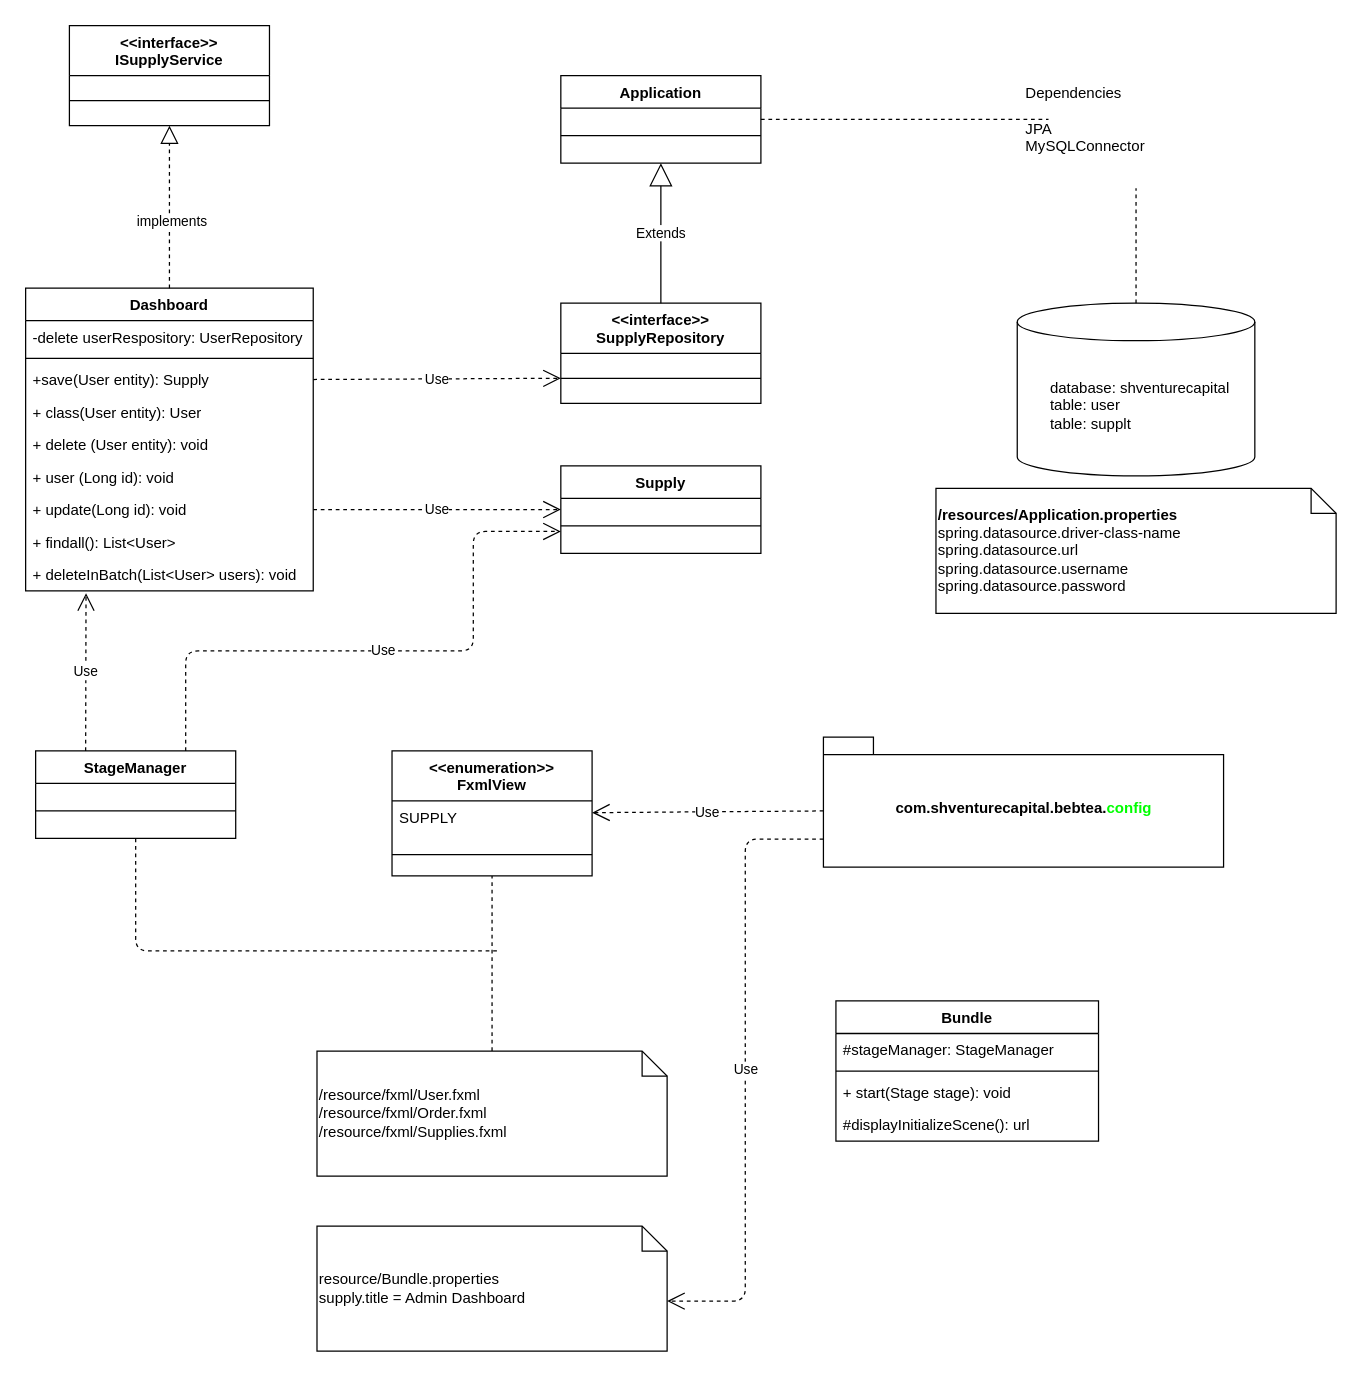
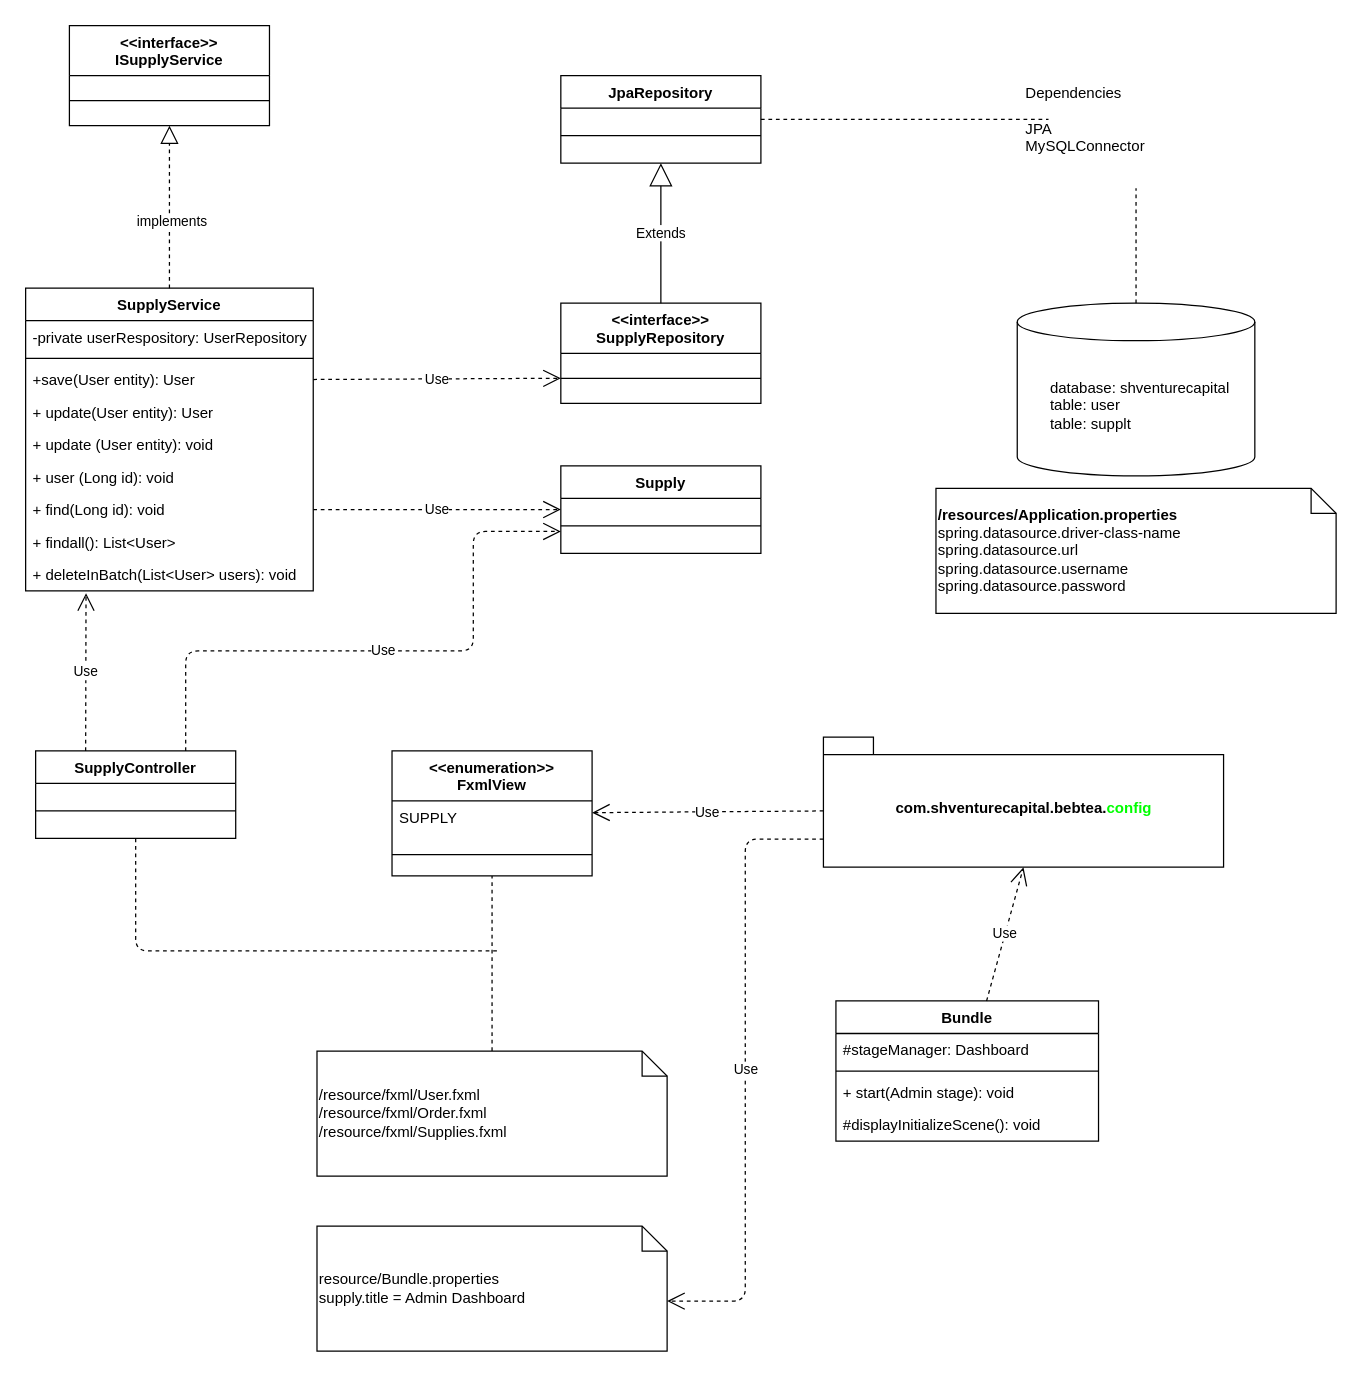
(660, 93) -> (660, 93)
(169, 305) -> (169, 305)
(185, 338) -> (189, 338)
(132, 380) -> (126, 380)
(130, 413) -> (136, 413)
(135, 445) -> (136, 445)
(117, 510) -> (107, 510)
(135, 768) -> (135, 768)
none -> (1004, 936)
(952, 1050) -> (939, 1050)
(942, 1093) -> (940, 1093)
(951, 1125) -> (955, 1125)
